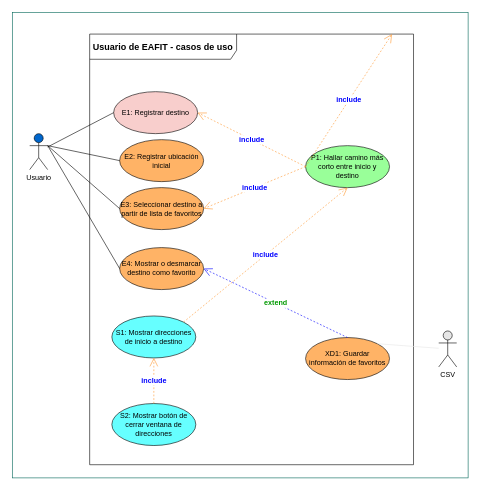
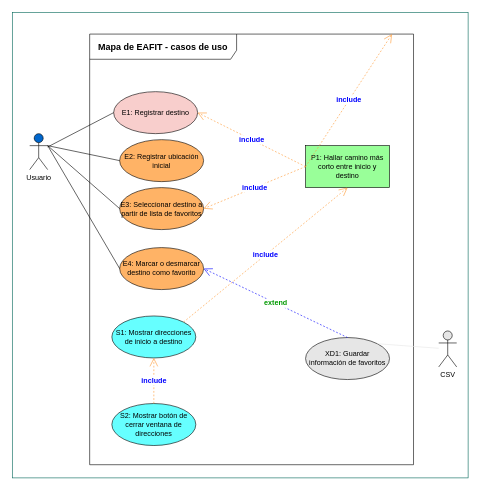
(163, 47) -> (163, 47)
(348, 167) -> (348, 167)
(162, 269) -> (162, 269)
(348, 359) -> (348, 359)
